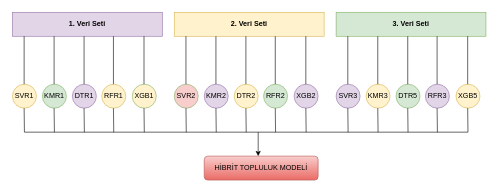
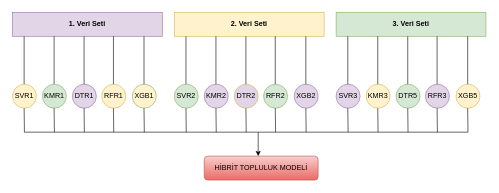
(186, 96) -> (186, 96)
(246, 96) -> (246, 96)
